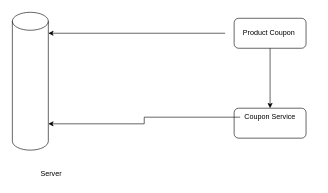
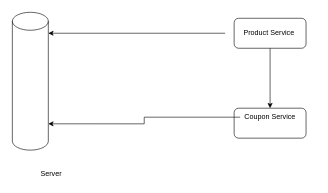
(270, 33) -> (270, 33)
